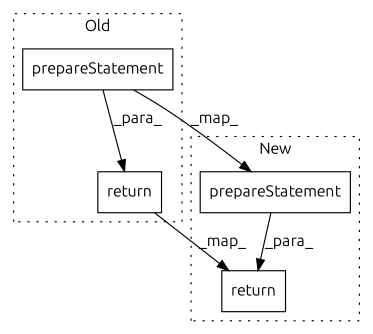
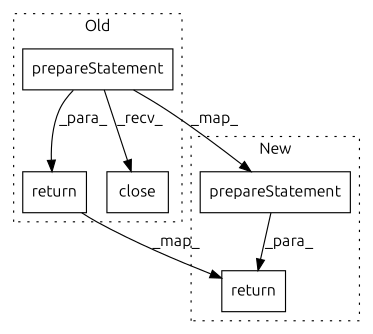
none -> (138, 192)
